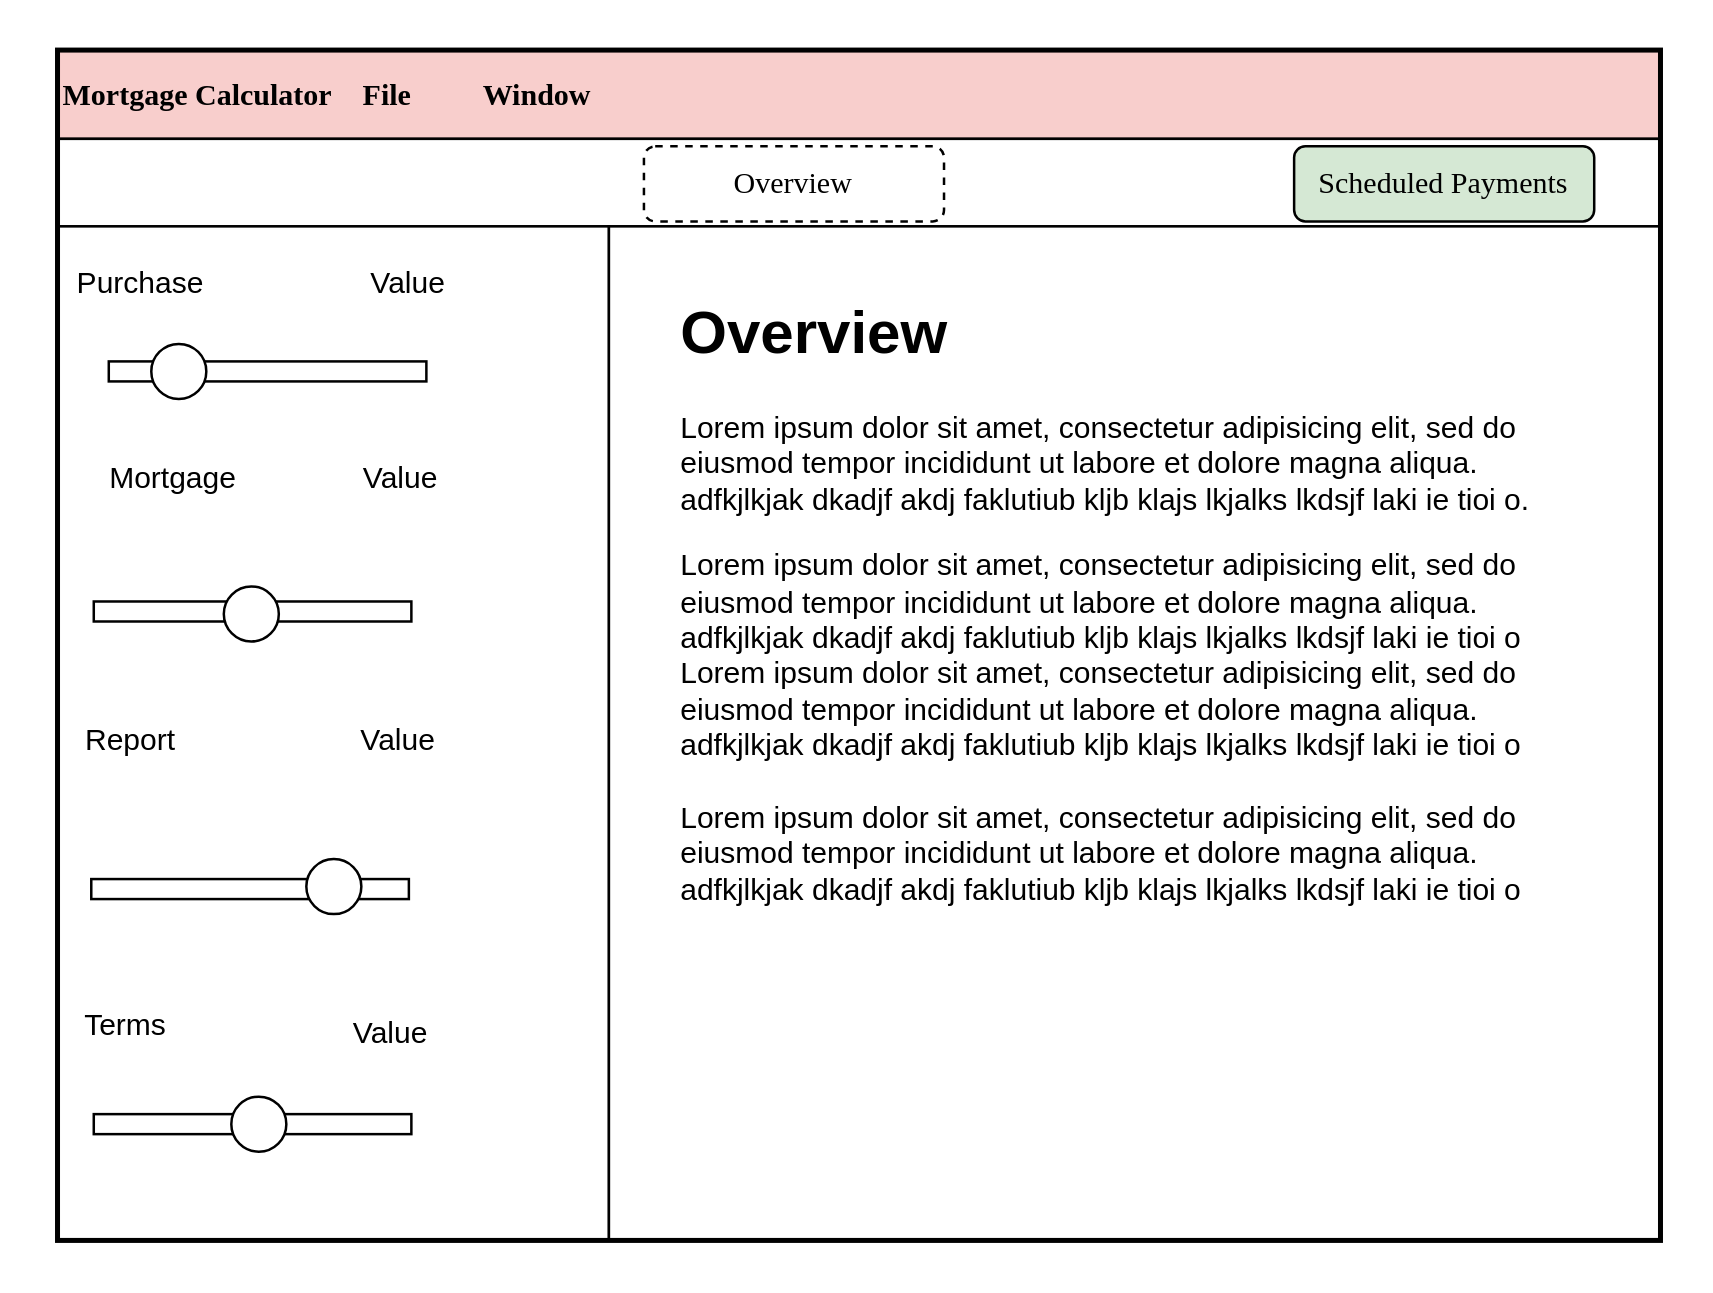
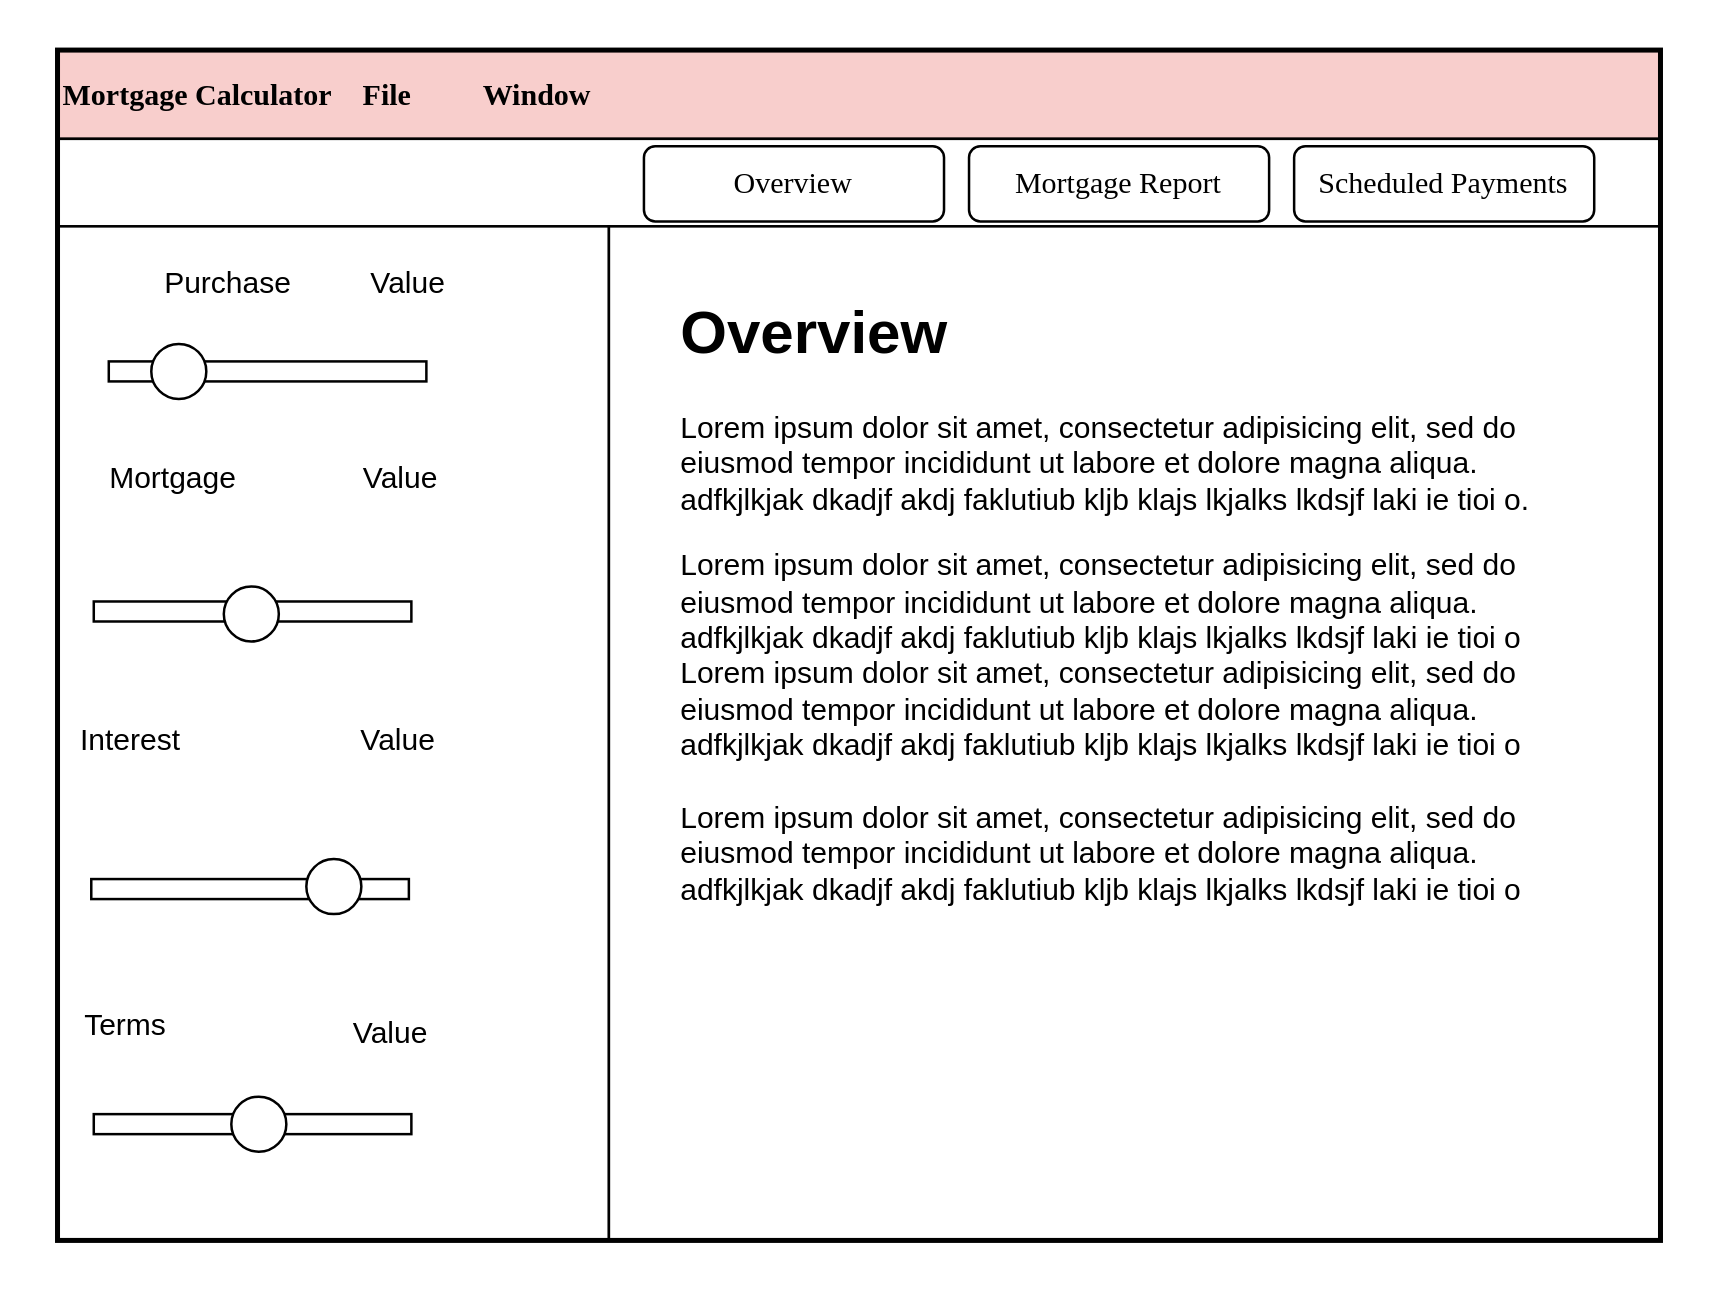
(794, 184) -> (794, 184)
none -> (1119, 184)
(1444, 184) -> (1444, 184)
(141, 284) -> (229, 284)
(131, 741) -> (131, 741)
